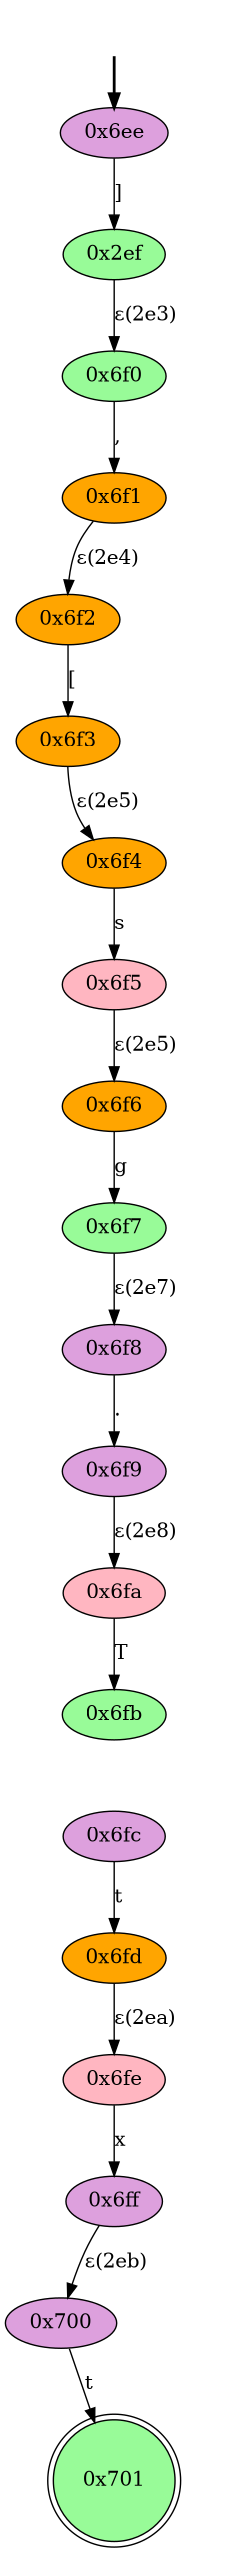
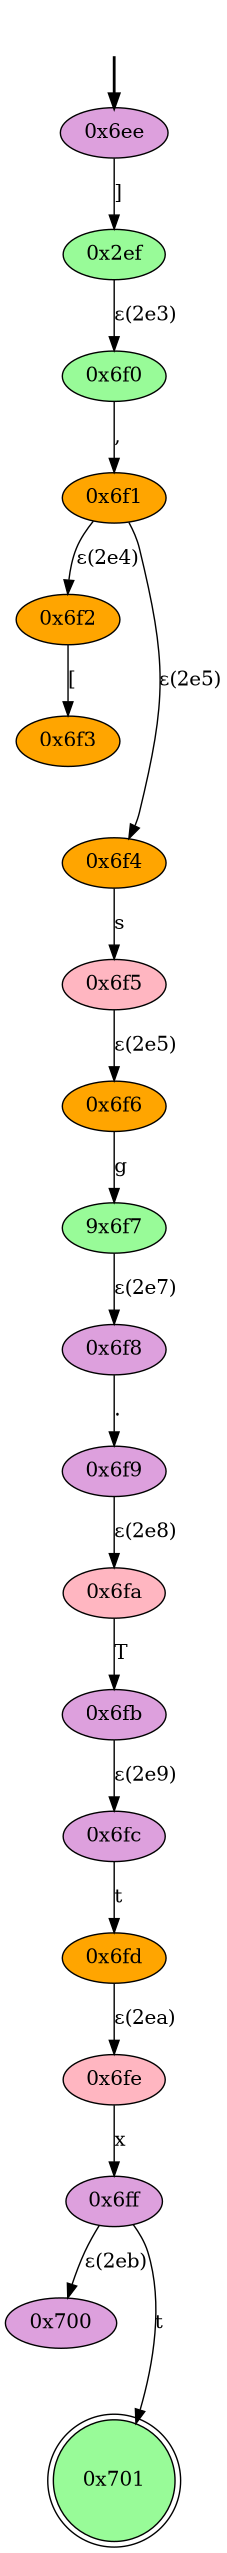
(72, 799) -> (160, 673)
(114, 1228) -> (114, 1228)
(114, 1715) -> (114, 1715)
none -> (114, 1768)
(80, 2379) -> (156, 2316)
